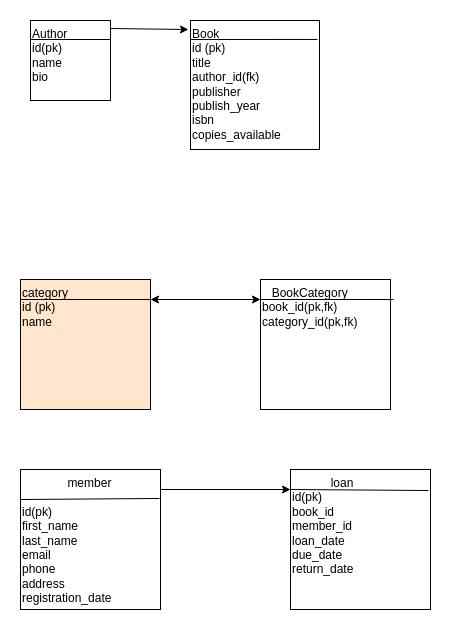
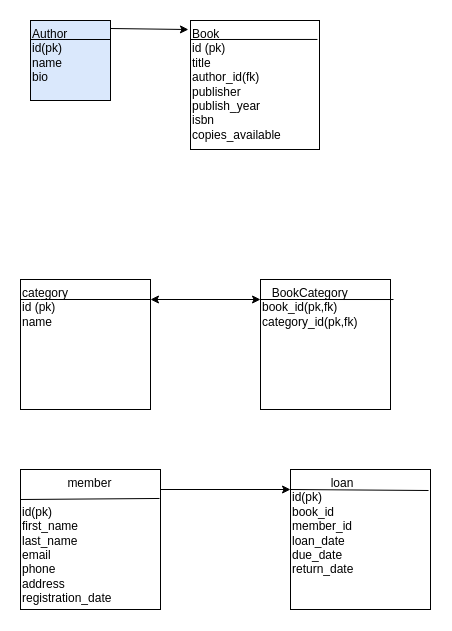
(71, 61) -> (71, 61)
(86, 345) -> (86, 345)
